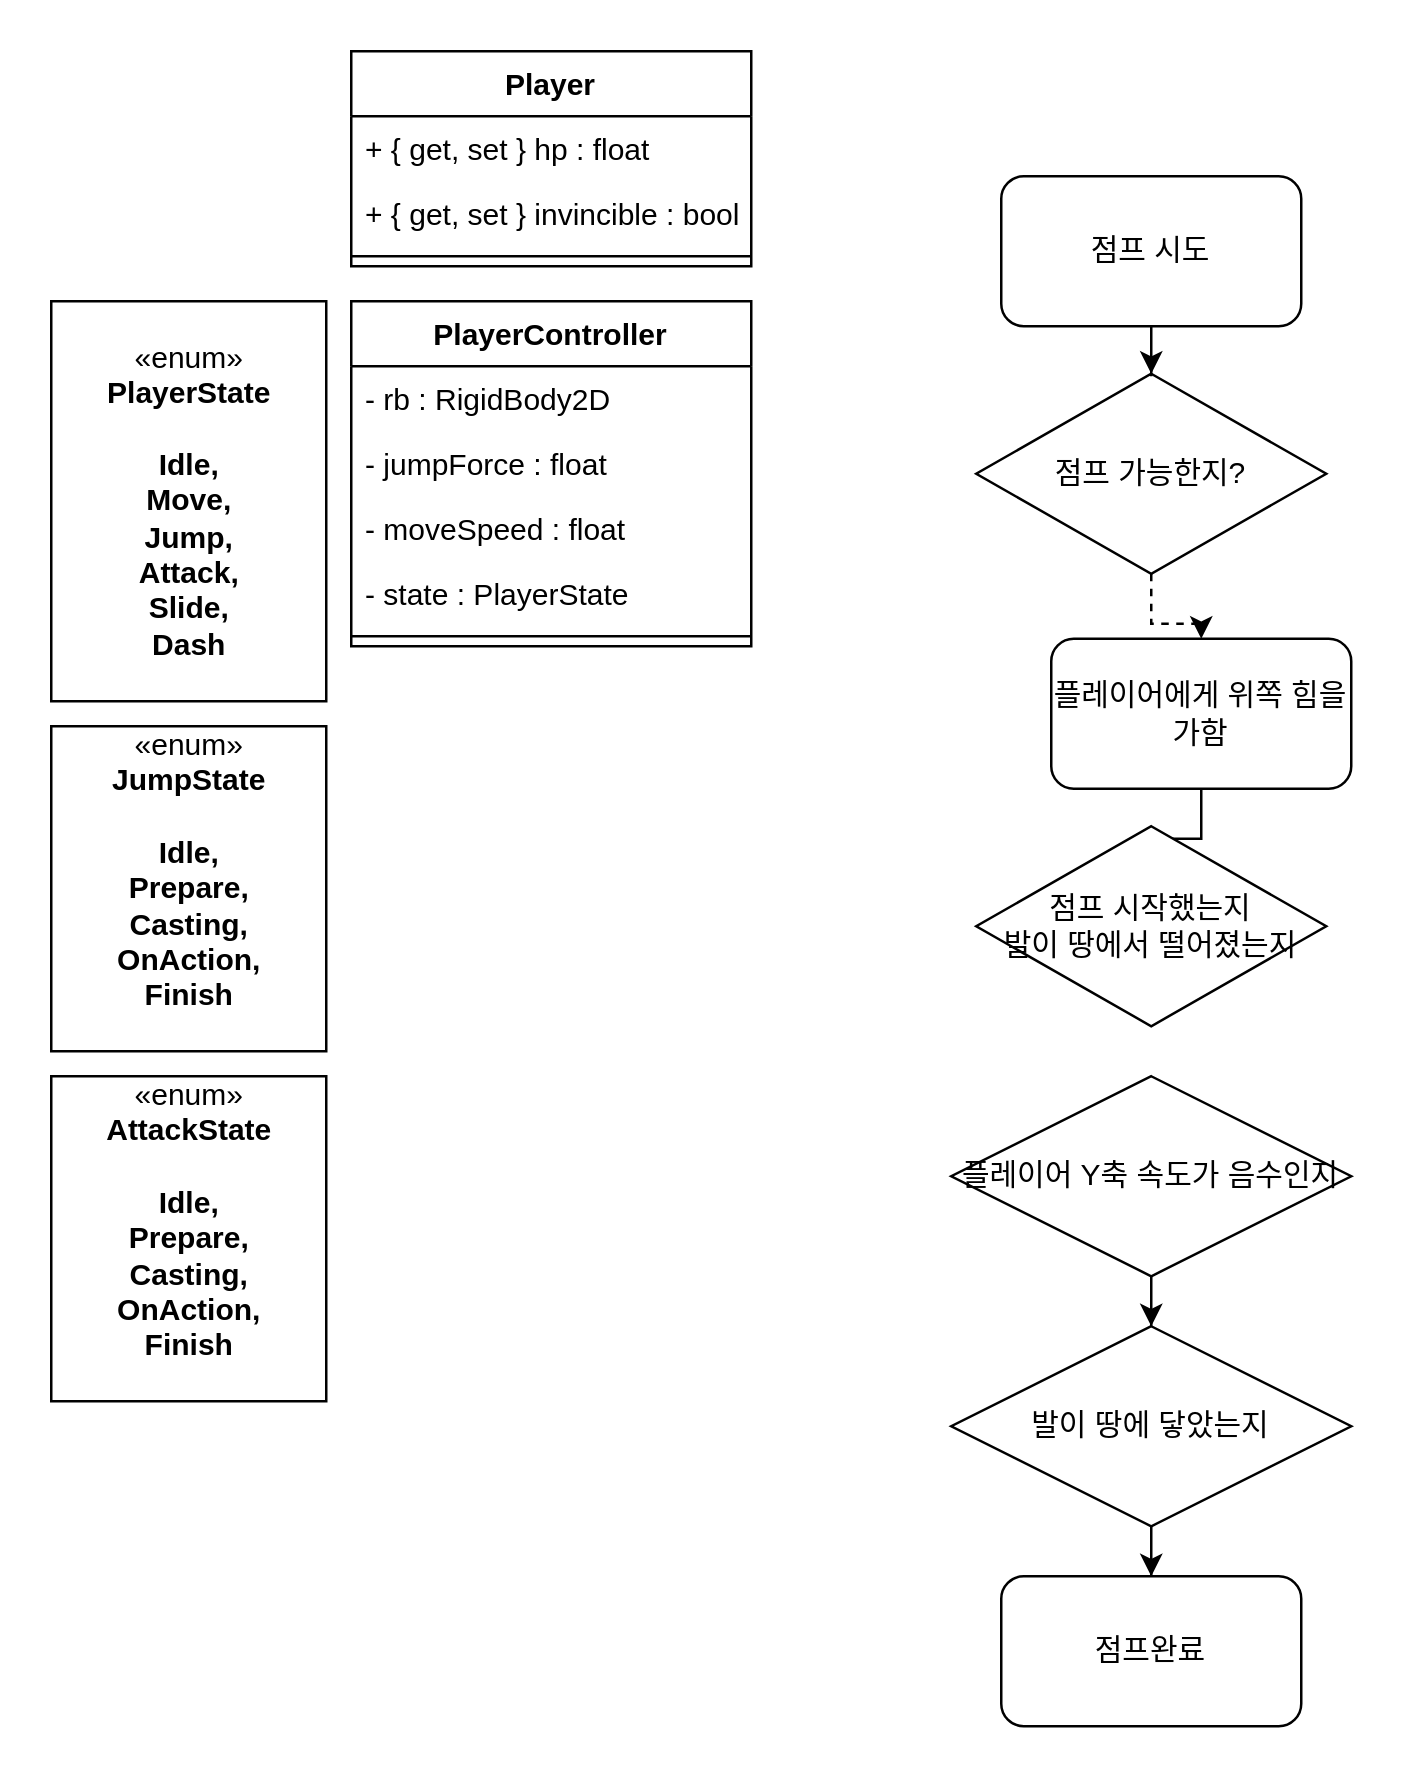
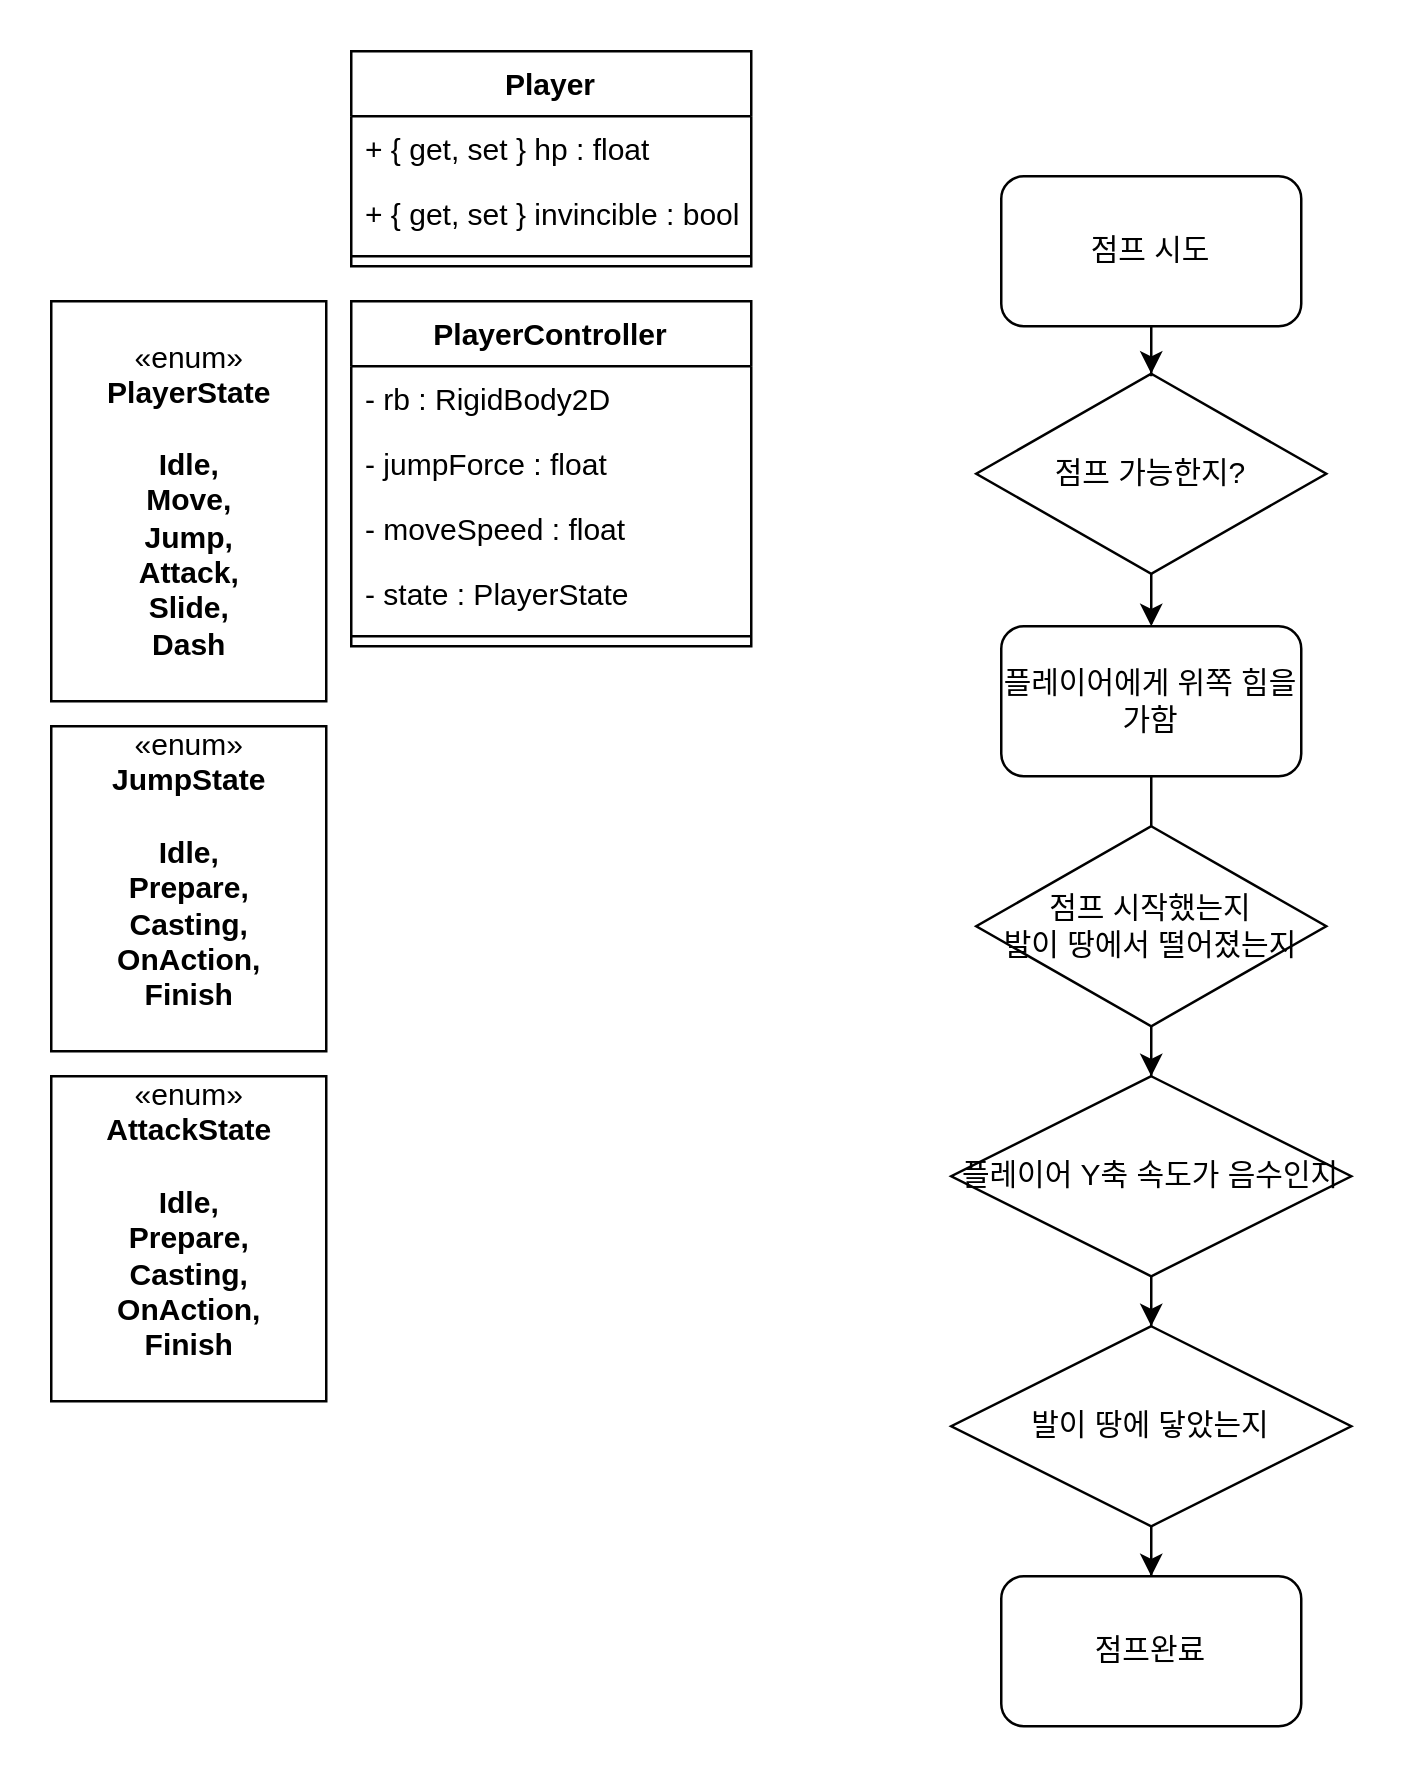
(1201, 714) -> (1151, 701)
none -> (1151, 1059)
